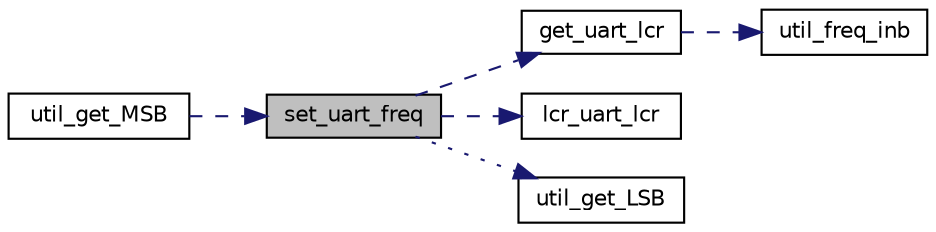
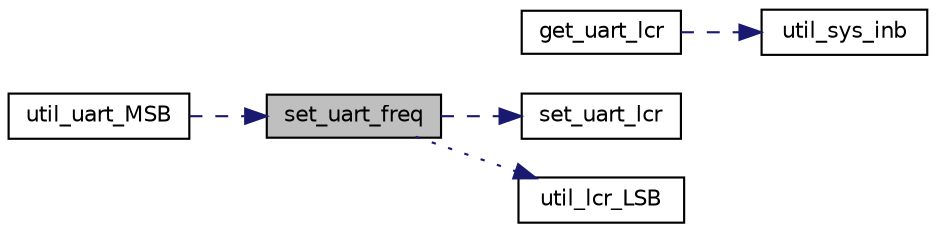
(844, 32) -> (844, 32)
(467, 78) -> none
(99, 116) -> (99, 116)
(601, 116) -> (601, 116)
(601, 200) -> (601, 200)
